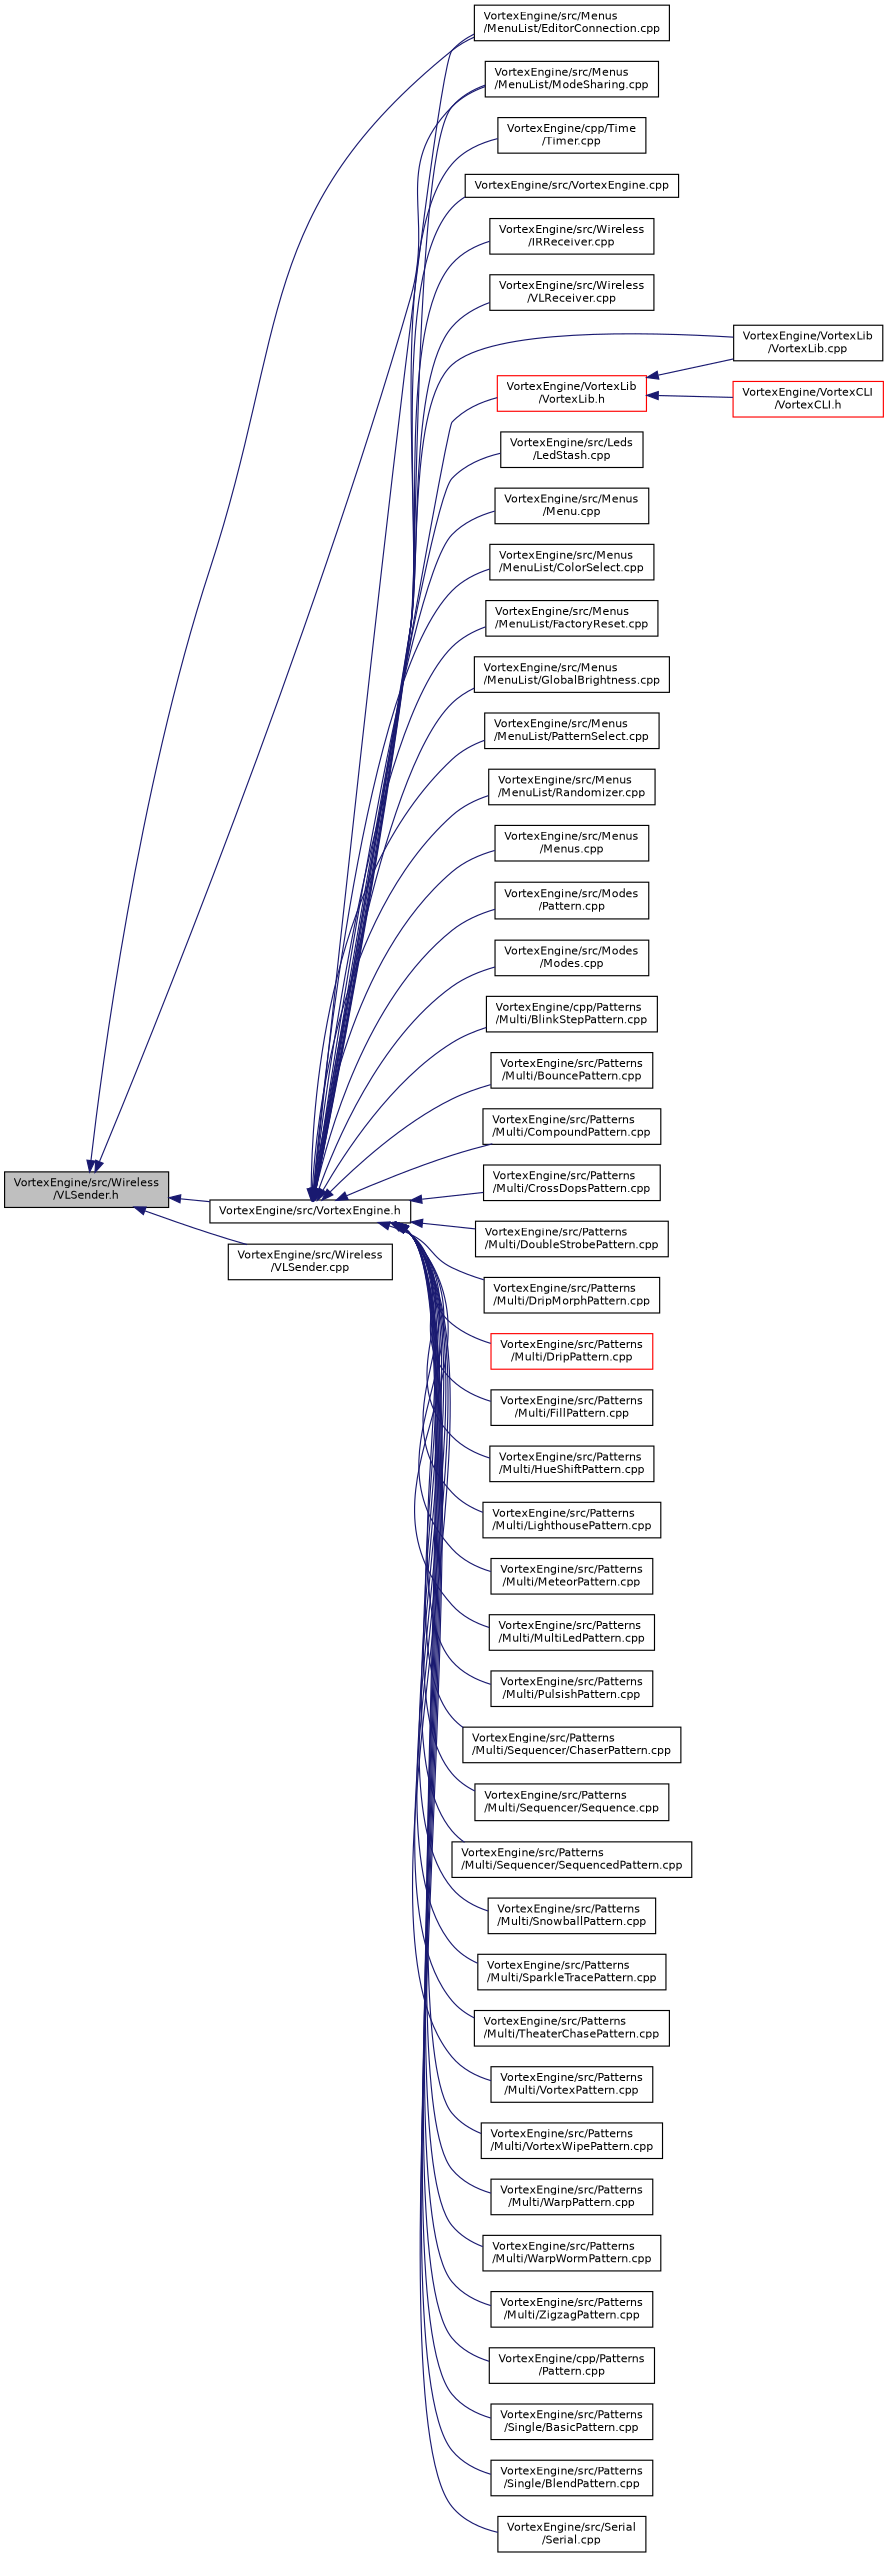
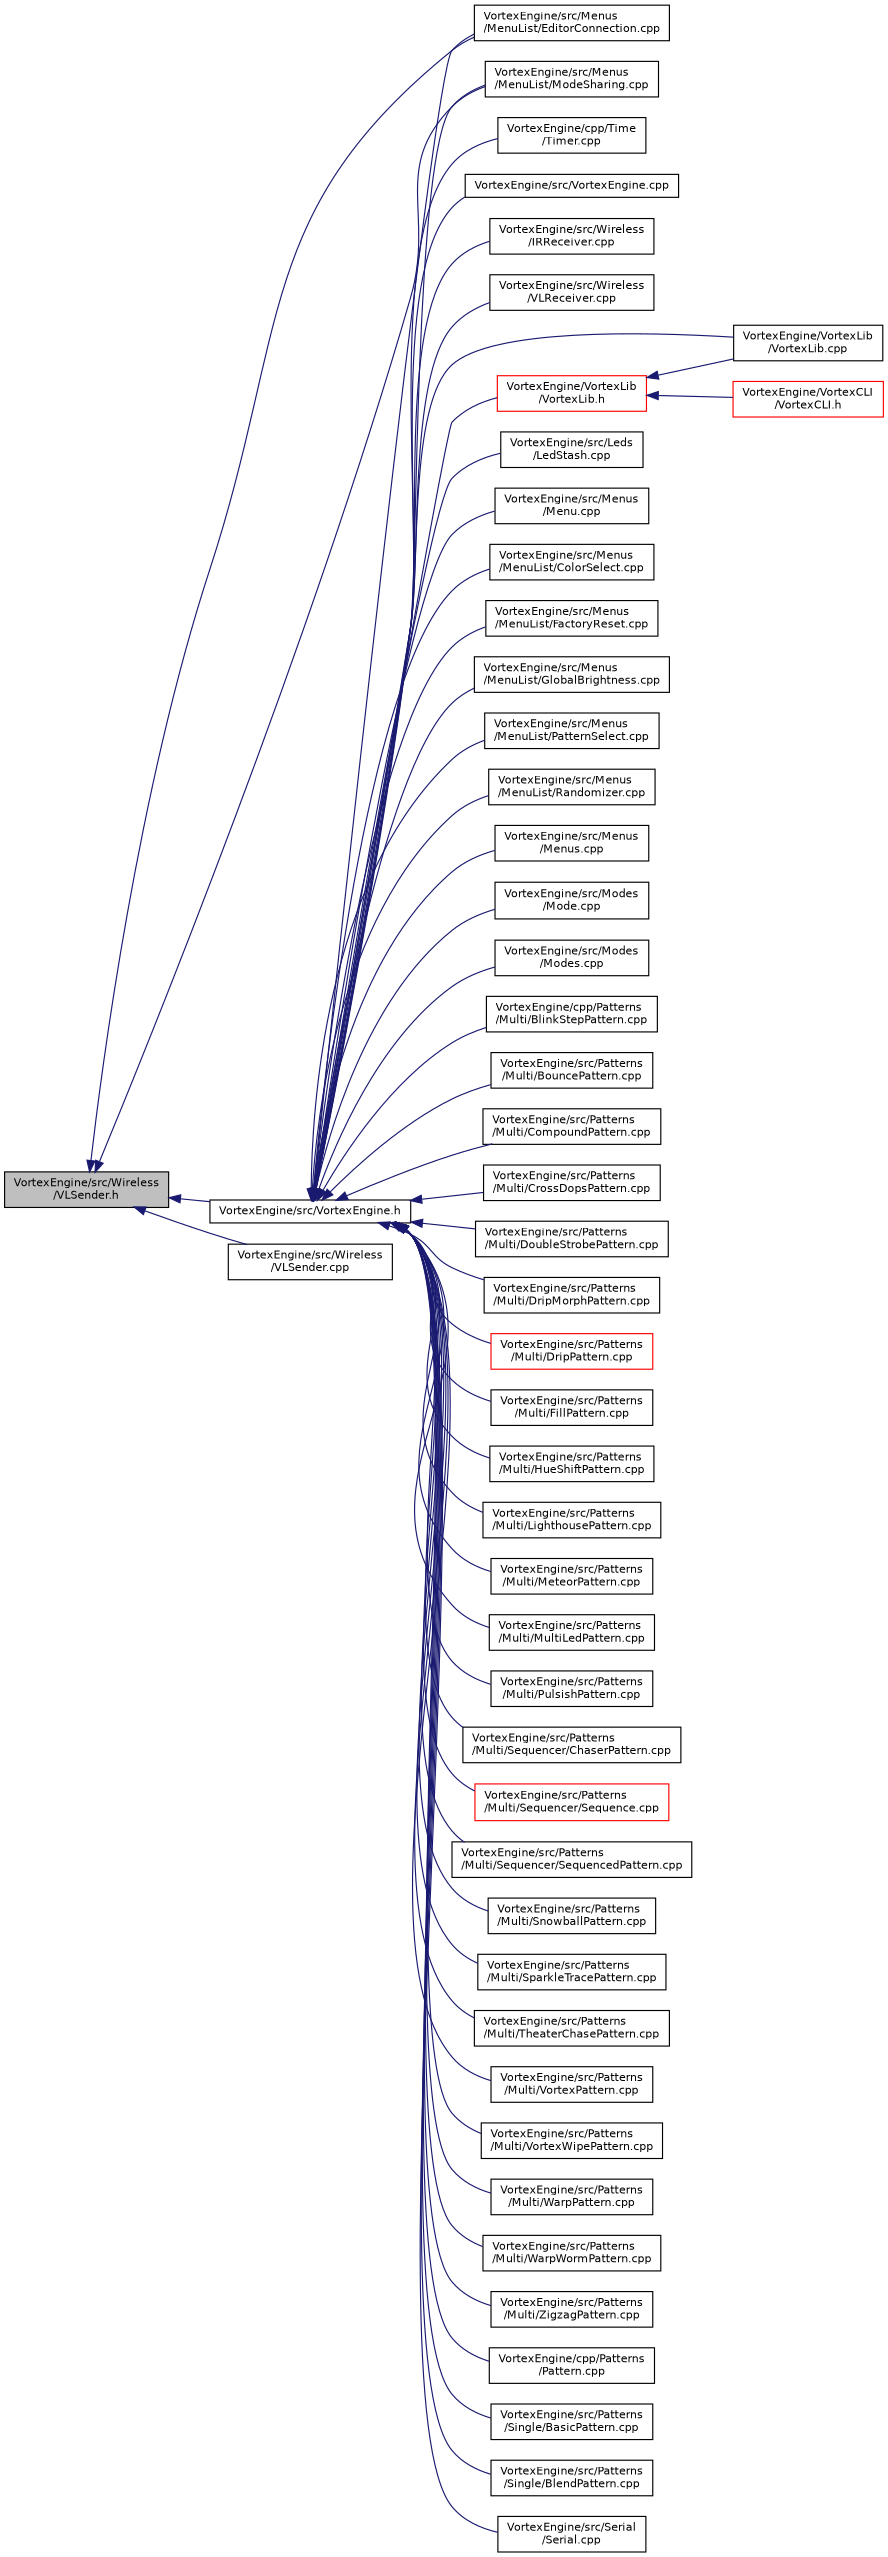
(572, 901) -> (572, 901)
(572, 1802) -> (572, 1802)
